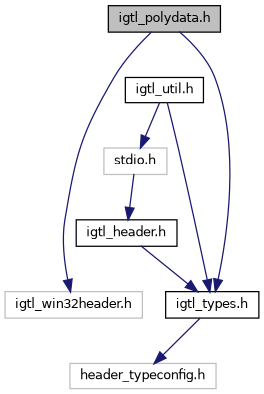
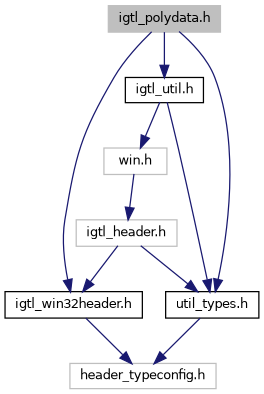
(164, 19) -> (164, 19)
none -> (164, 49)
(135, 161) -> (135, 161)
(127, 233) -> (127, 233)
none -> (104, 264)
(74, 305) -> (74, 305)
(212, 305) -> (212, 305)
none -> (104, 336)
